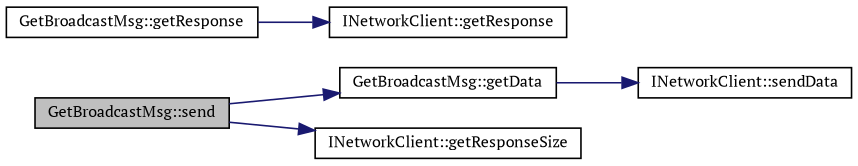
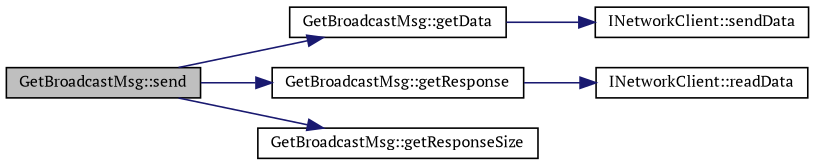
(448, 22) -> (702, 83)
none -> (228, 83)
(448, 143) -> (398, 143)
